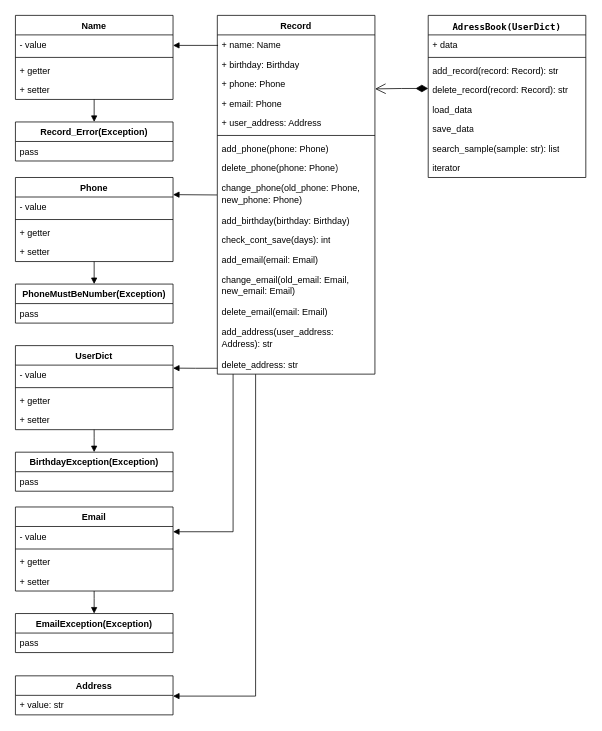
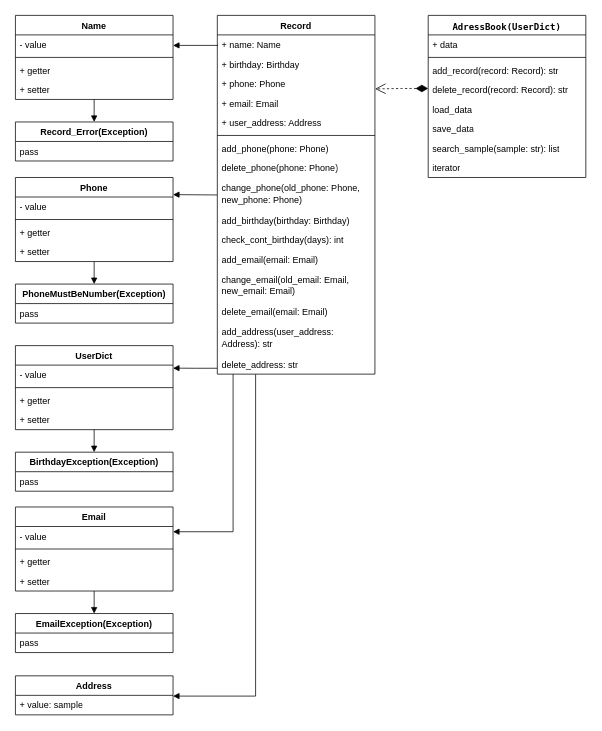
(397, 88) -> (397, 88)
(251, 104) -> (249, 104)
(284, 241) -> (293, 241)
(45, 706) -> (52, 706)
